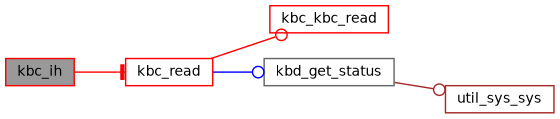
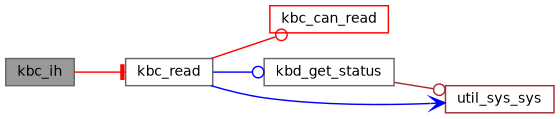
(329, 19) -> (329, 19)
(40, 72) -> (40, 72)
(169, 72) -> (169, 72)
none -> (320, 103)
